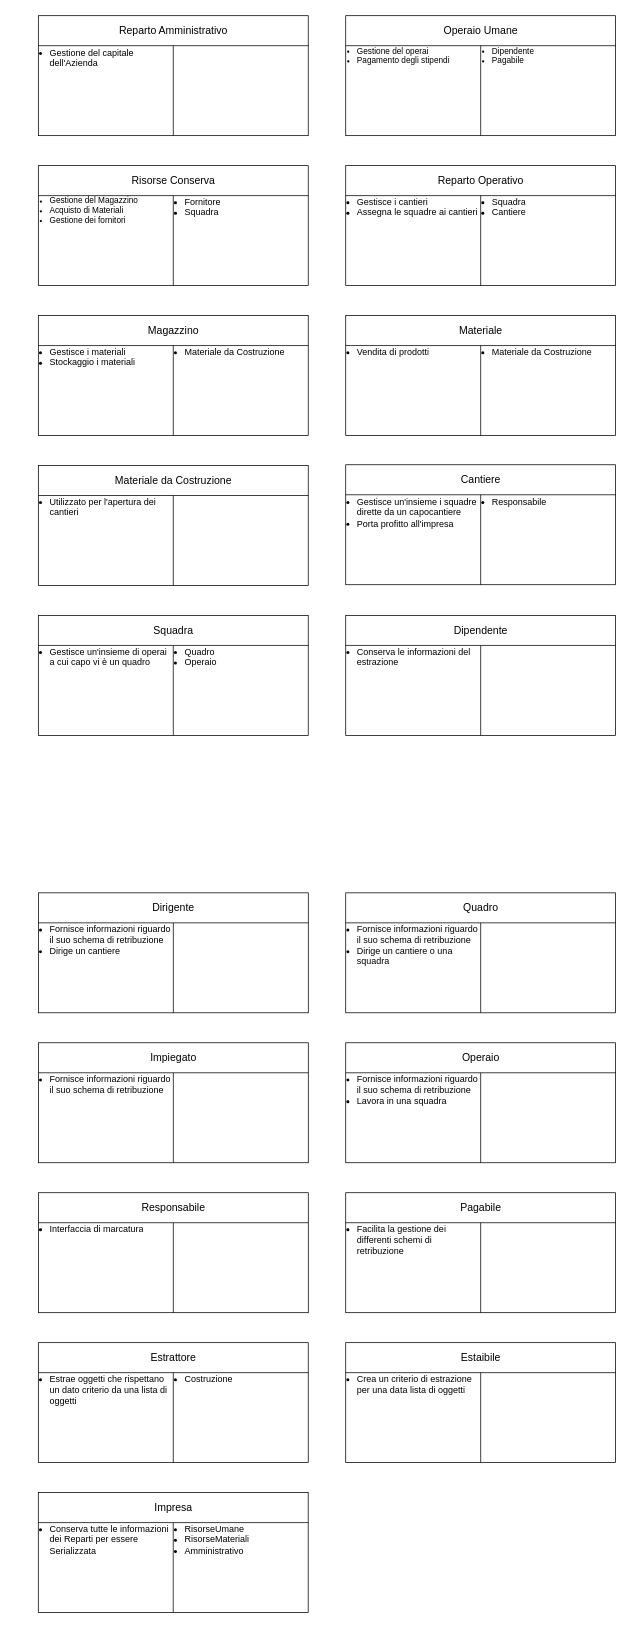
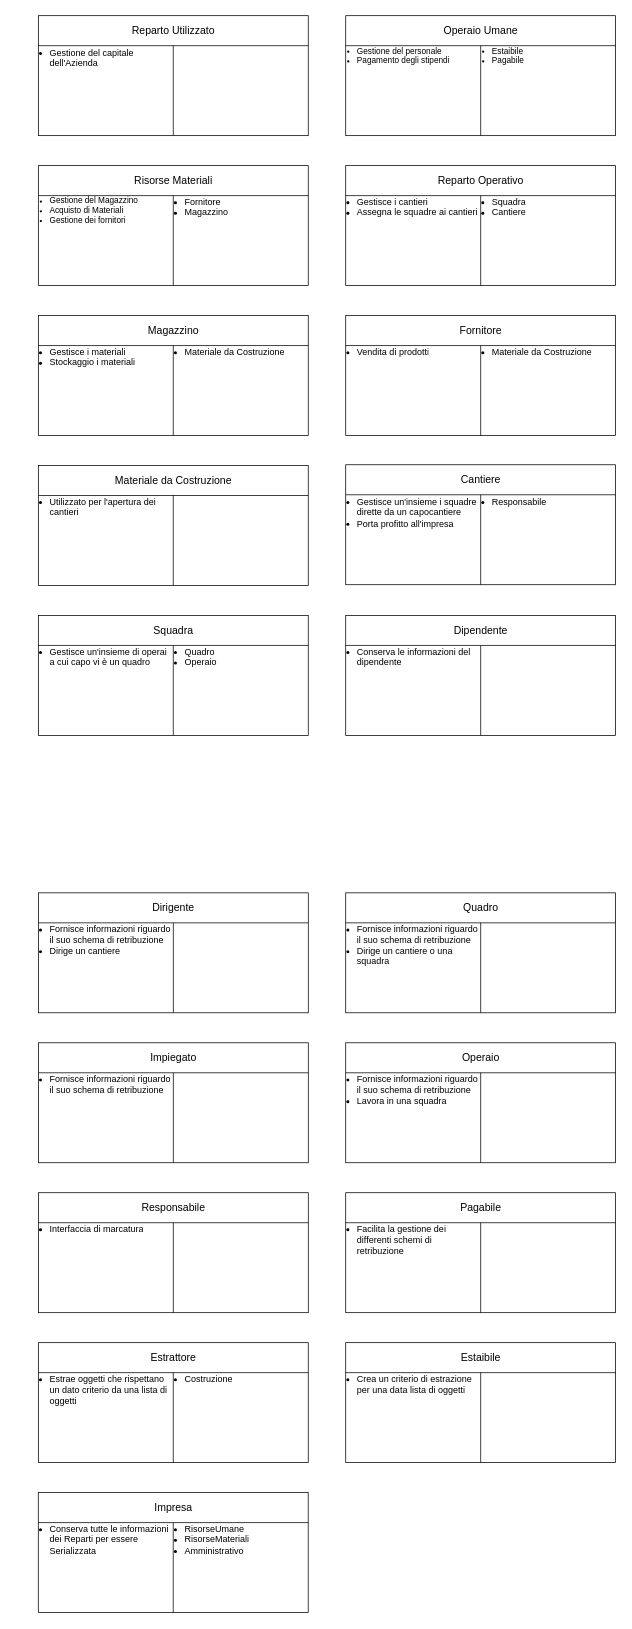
(174, 30) -> (174, 30)
(381, 49) -> (381, 49)
(486, 49) -> (482, 49)
(174, 180) -> (174, 180)
(176, 199) -> (176, 199)
(481, 330) -> (481, 330)
(403, 649) -> (403, 649)
